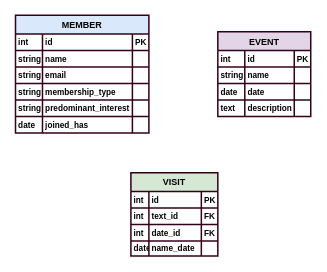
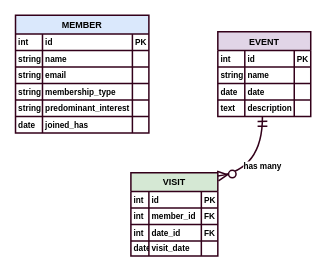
none -> (253, 156)
(167, 217) -> (171, 217)
(172, 249) -> (172, 249)
